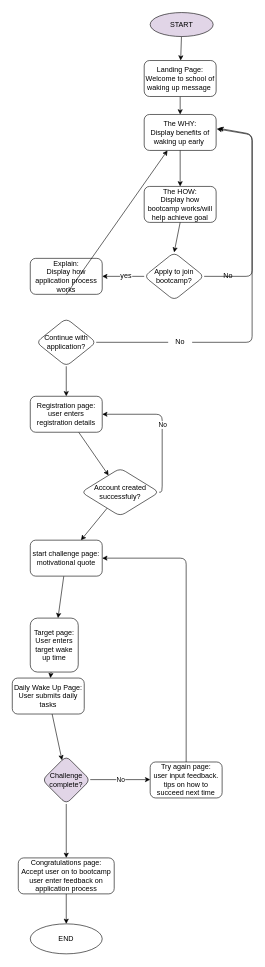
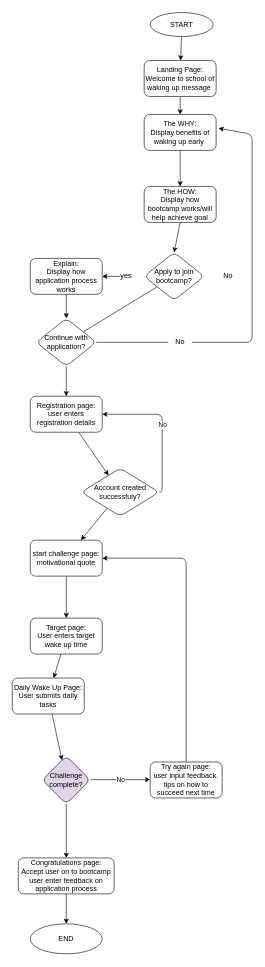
(182, 24) -> (182, 24)
(116, 224) -> (66, 312)
(138, 276) -> (120, 309)
(227, 276) -> none
(54, 645) -> (66, 636)
